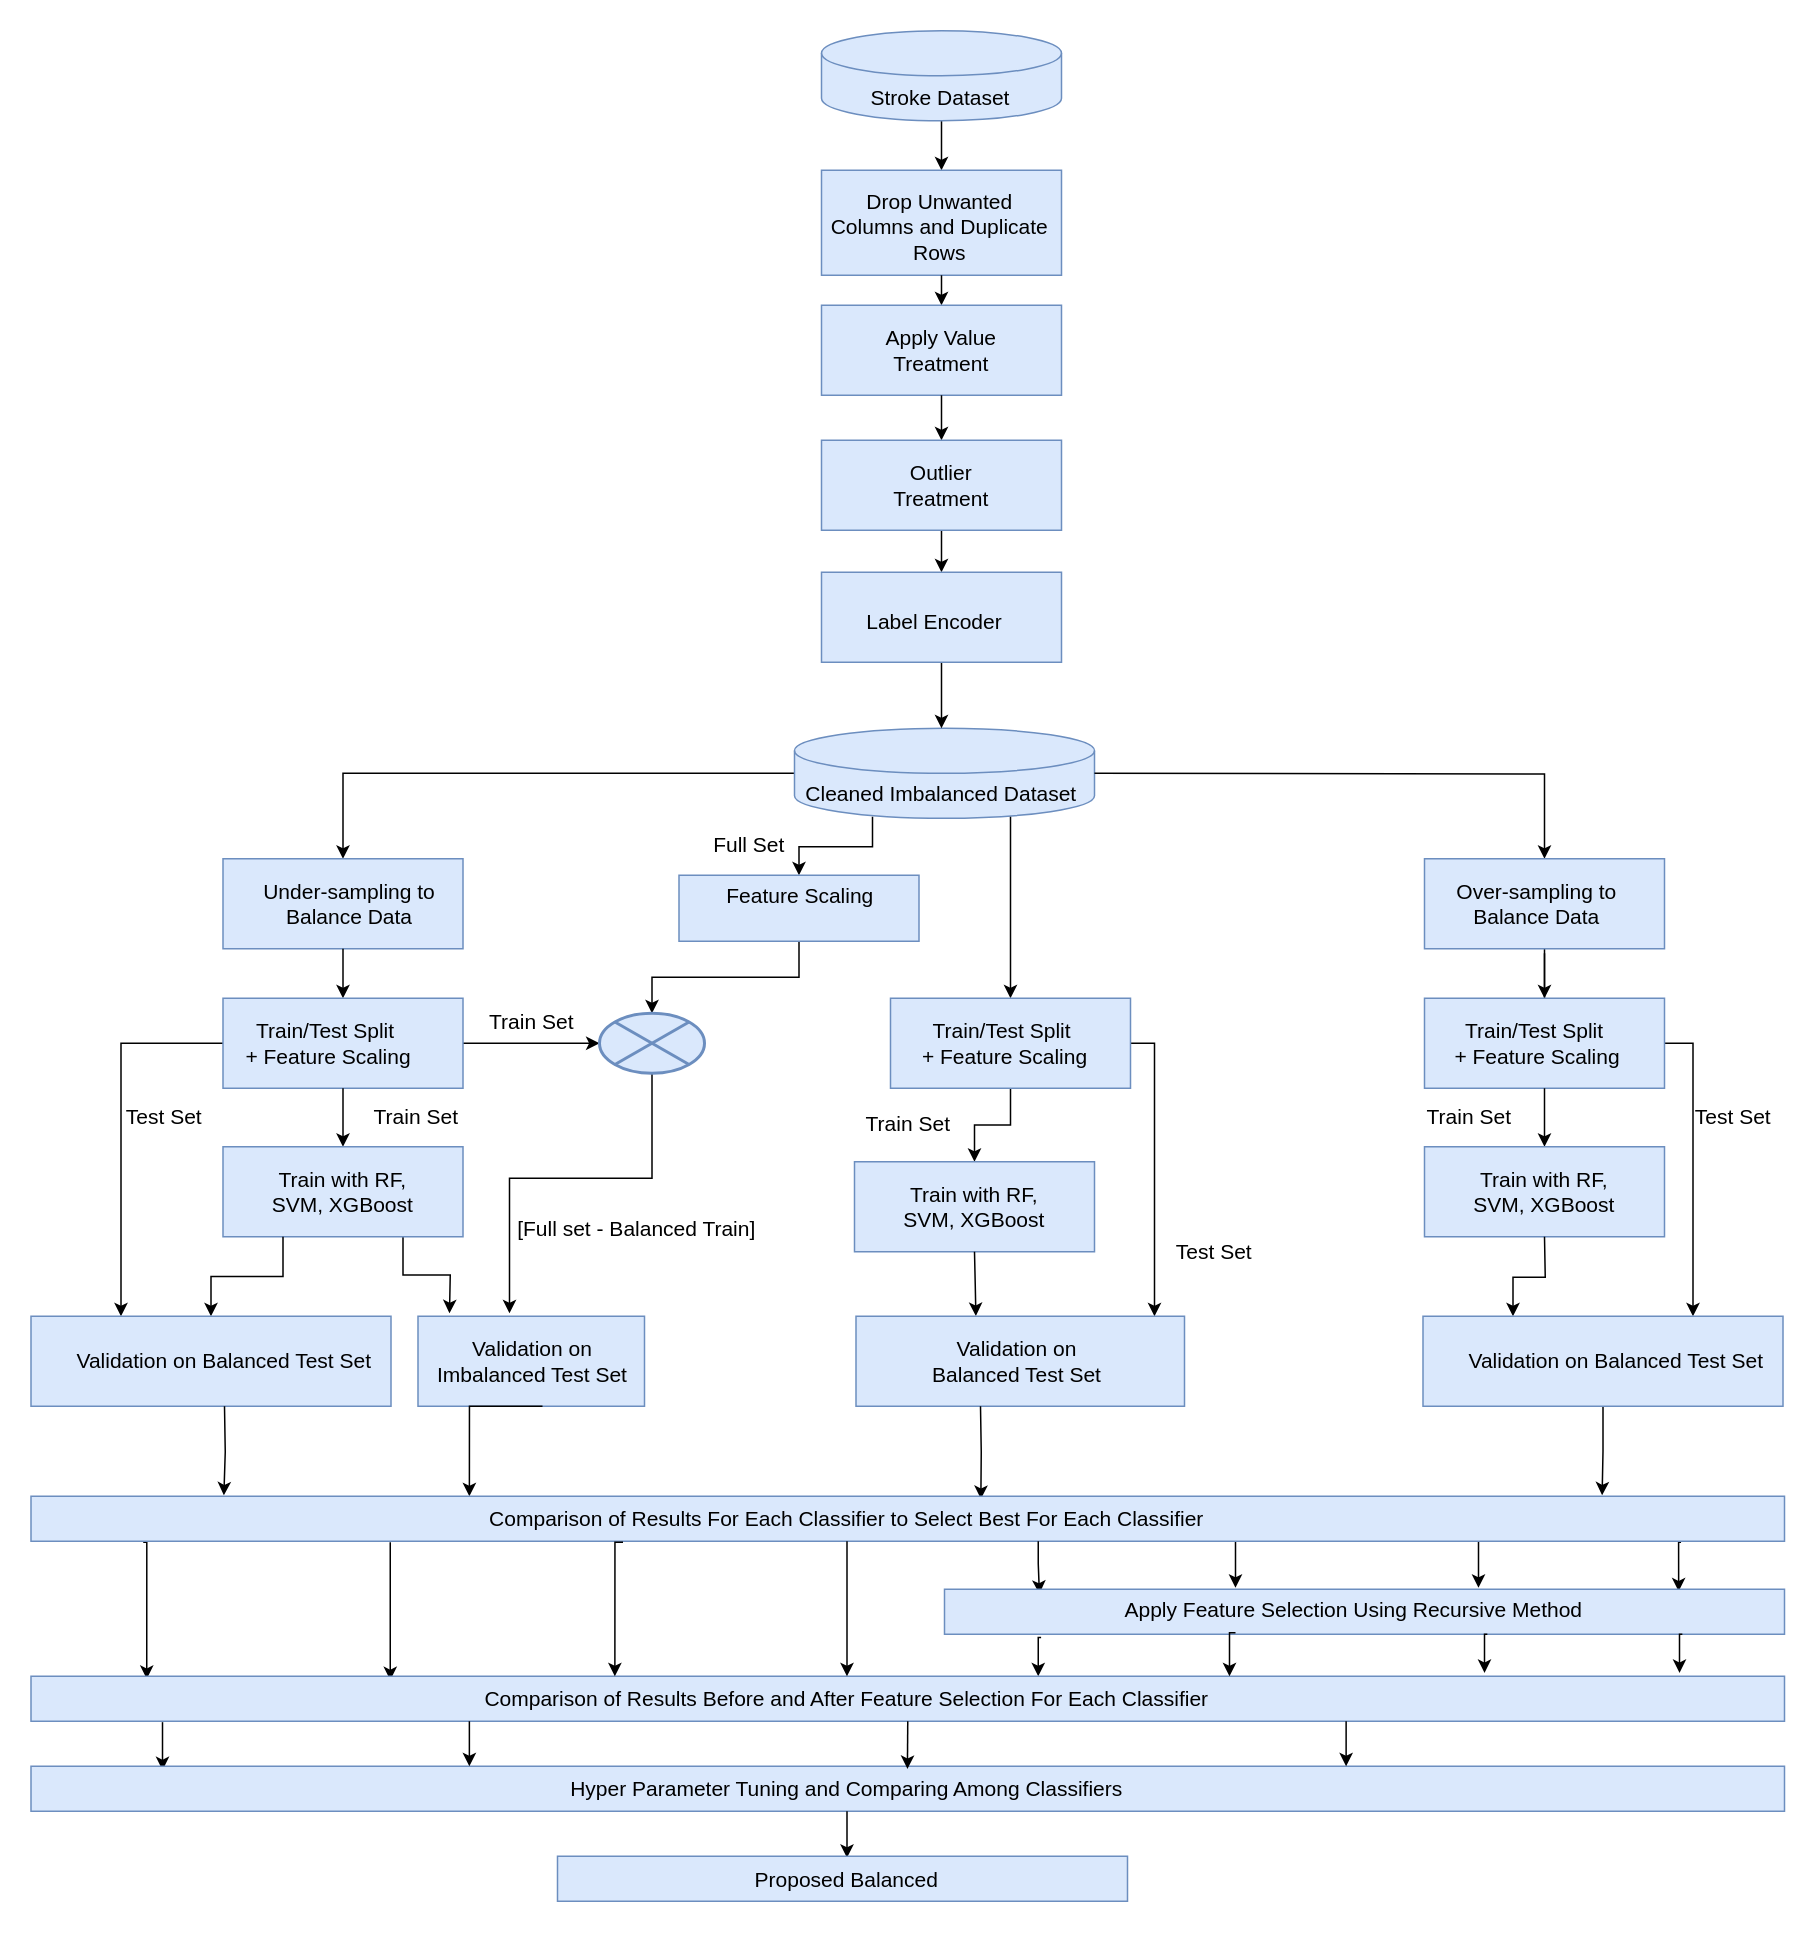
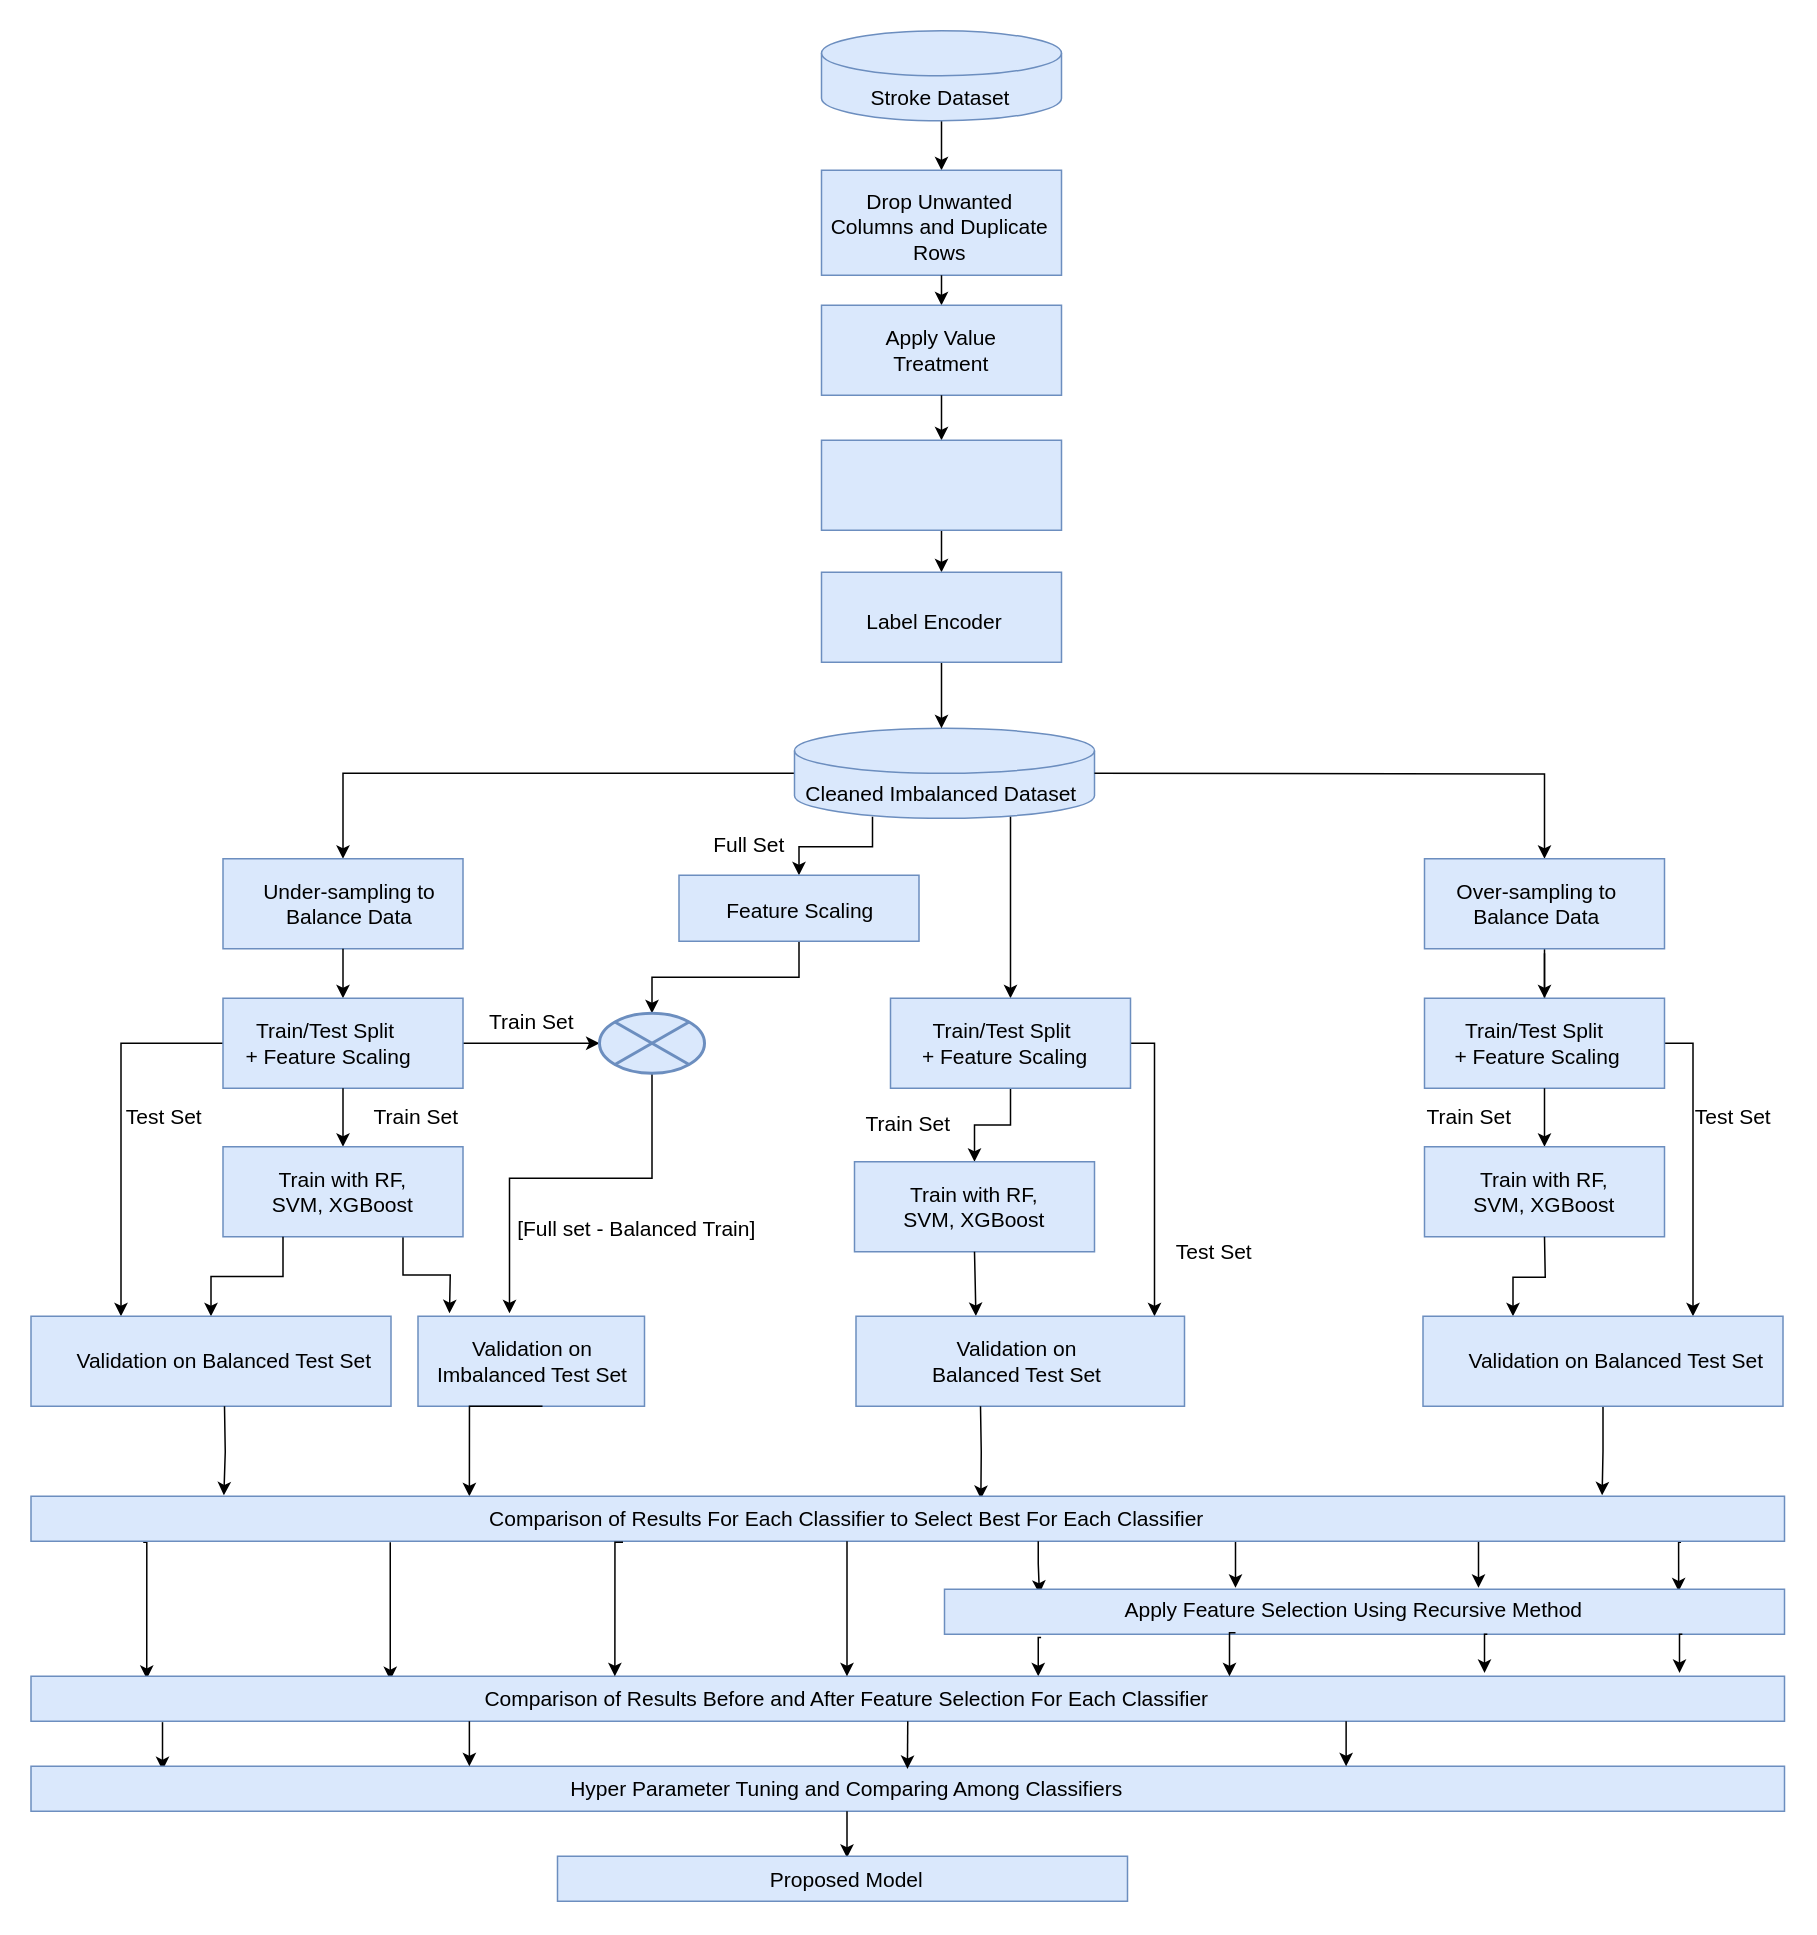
(941, 485) -> none
(800, 896) -> (800, 911)
(847, 1880) -> (847, 1880)
